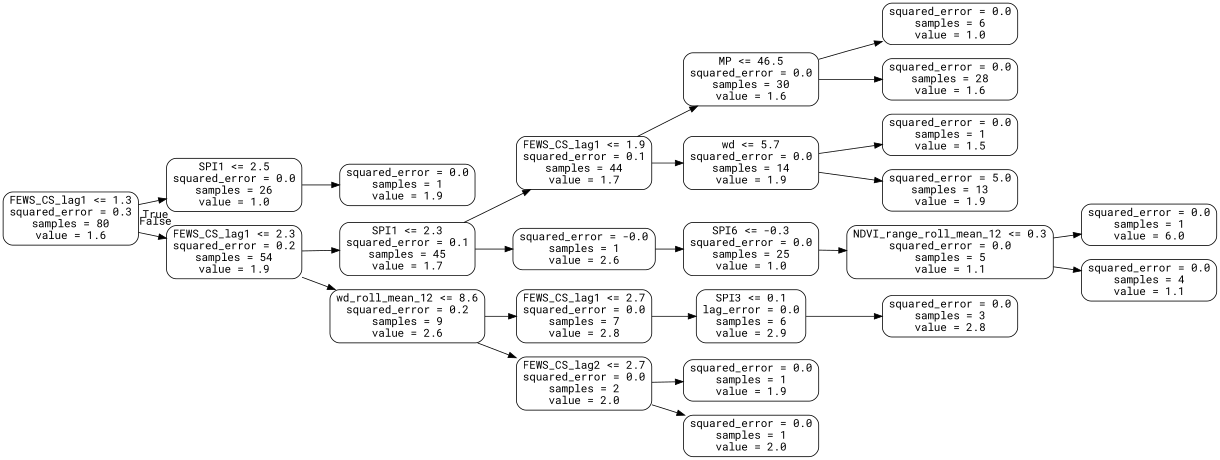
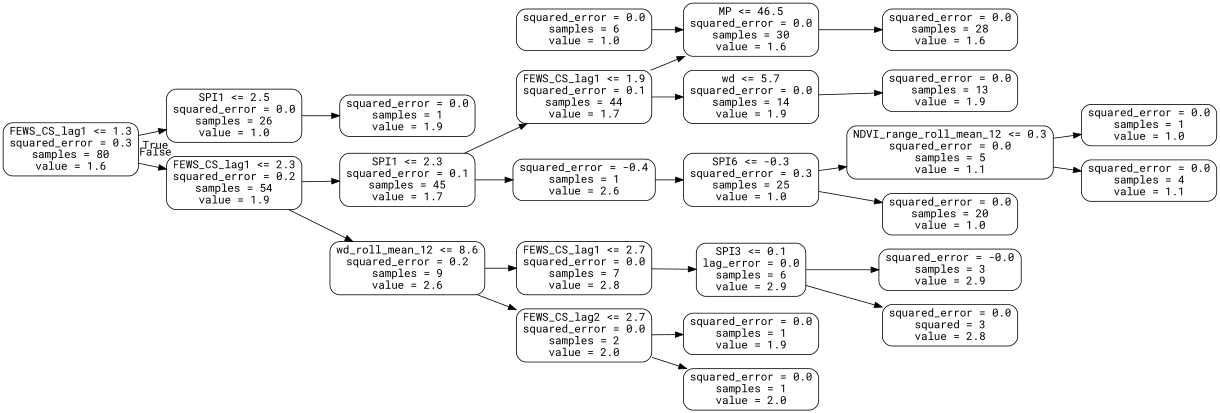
(847, 51) -> (664, 30)
(950, 135) -> none
(950, 190) -> (950, 91)
none -> (950, 214)
(1149, 225) -> (1149, 125)
(584, 249) -> (584, 180)
(751, 249) -> (751, 180)
none -> (950, 270)
(950, 316) -> (950, 325)
